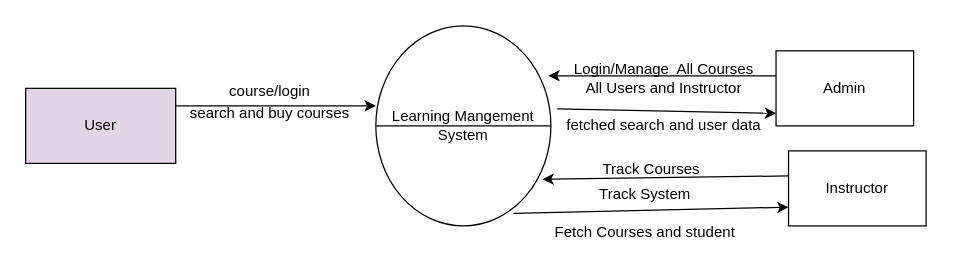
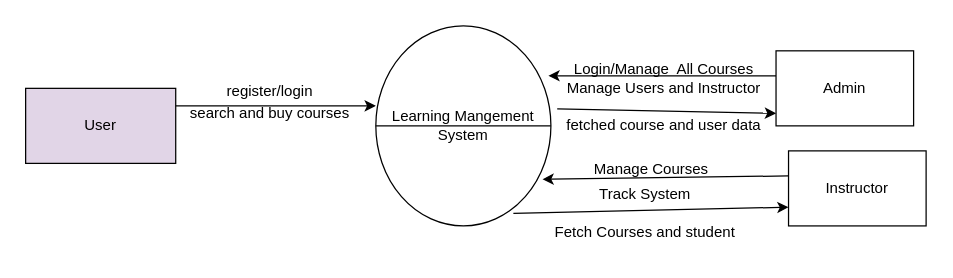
(664, 88) -> (664, 88)
(270, 92) -> (270, 92)
(664, 126) -> (664, 126)
(651, 169) -> (651, 169)
